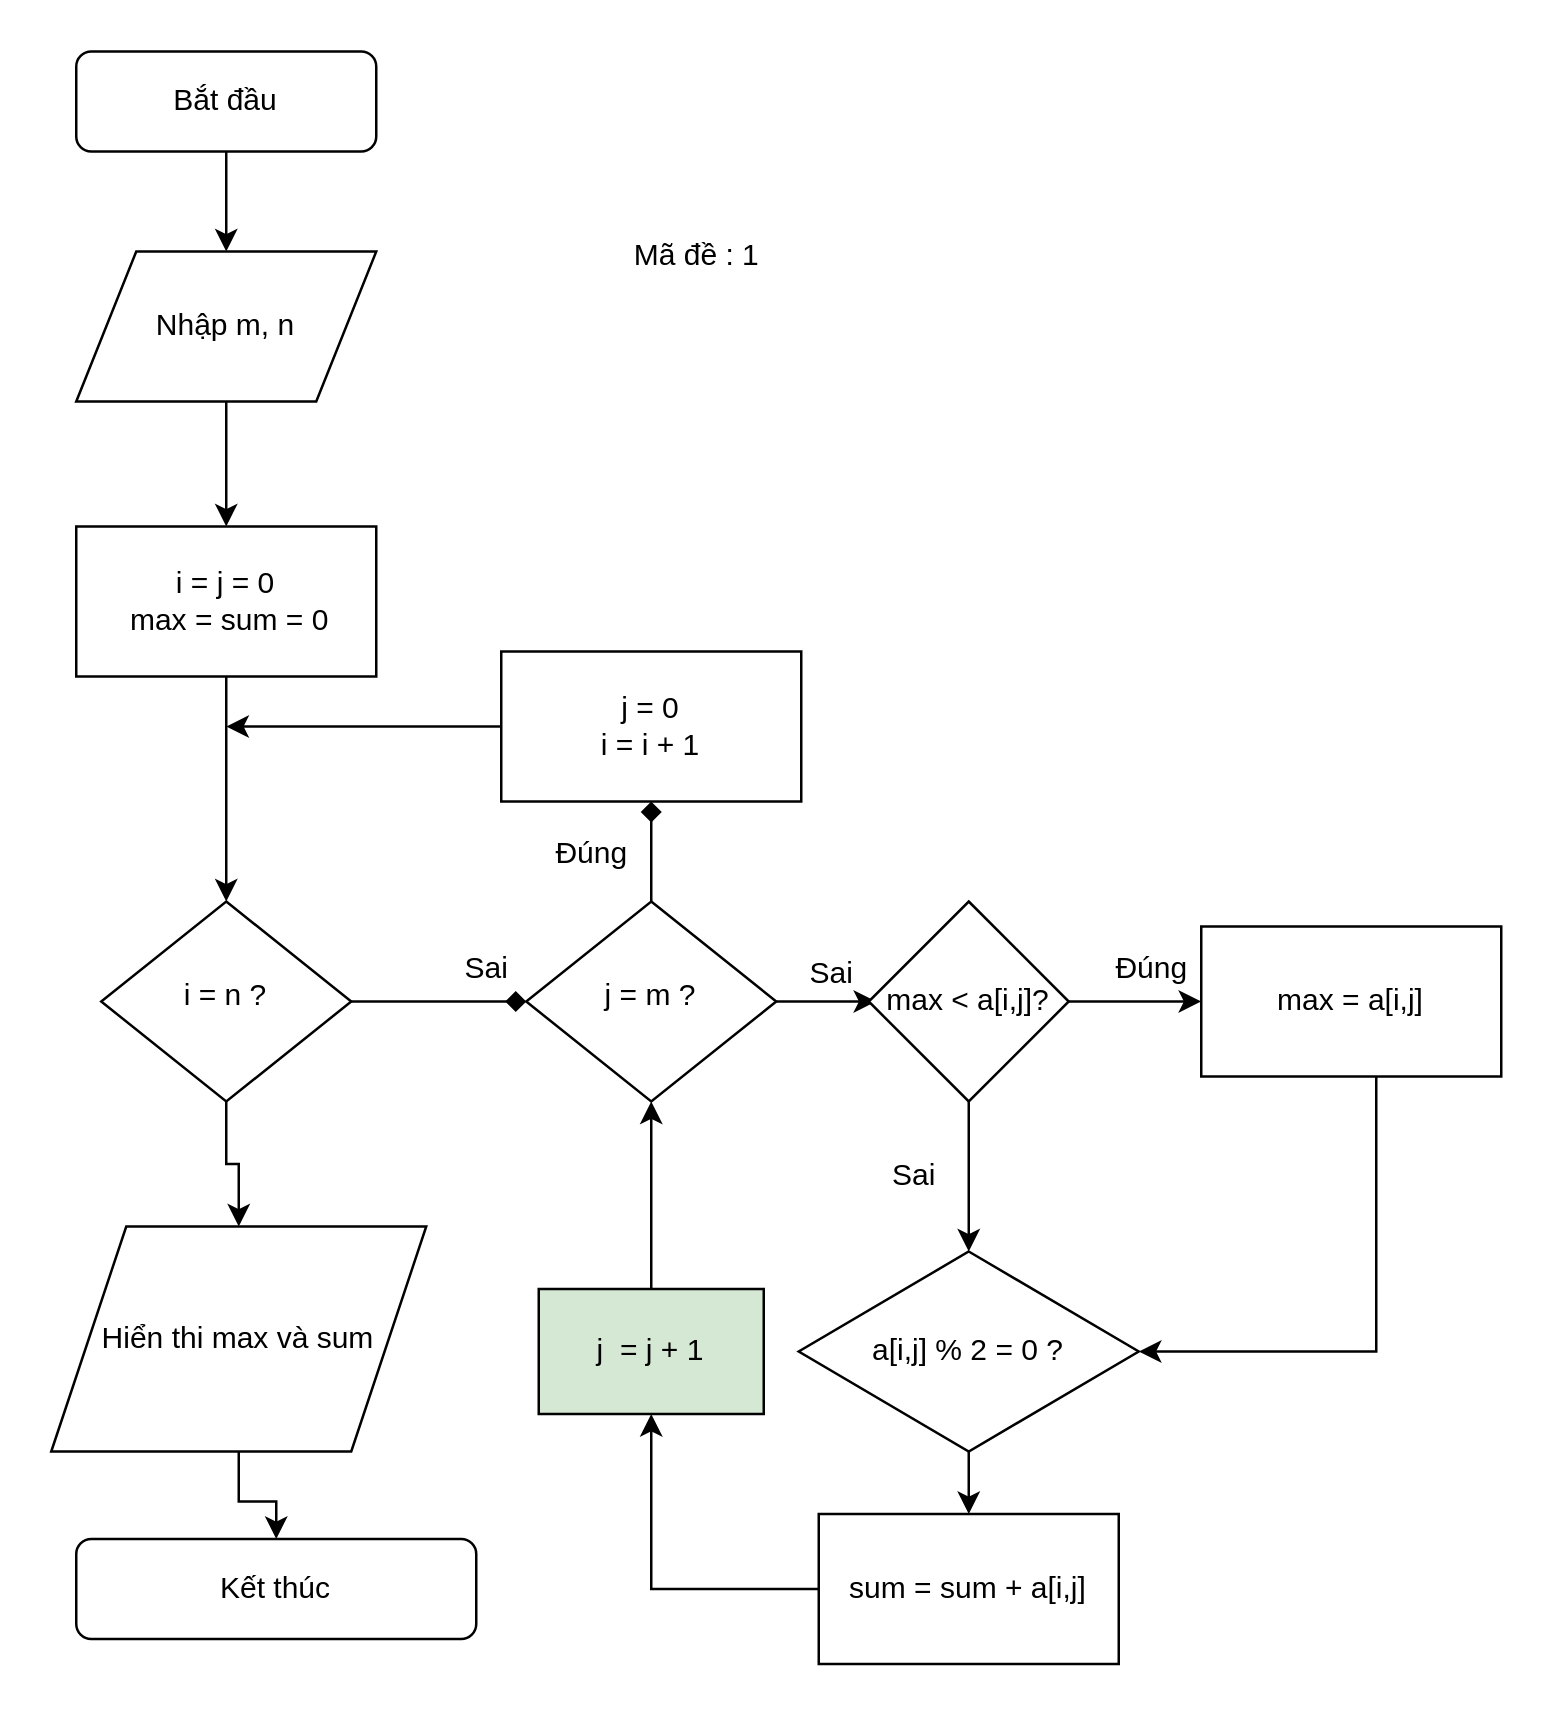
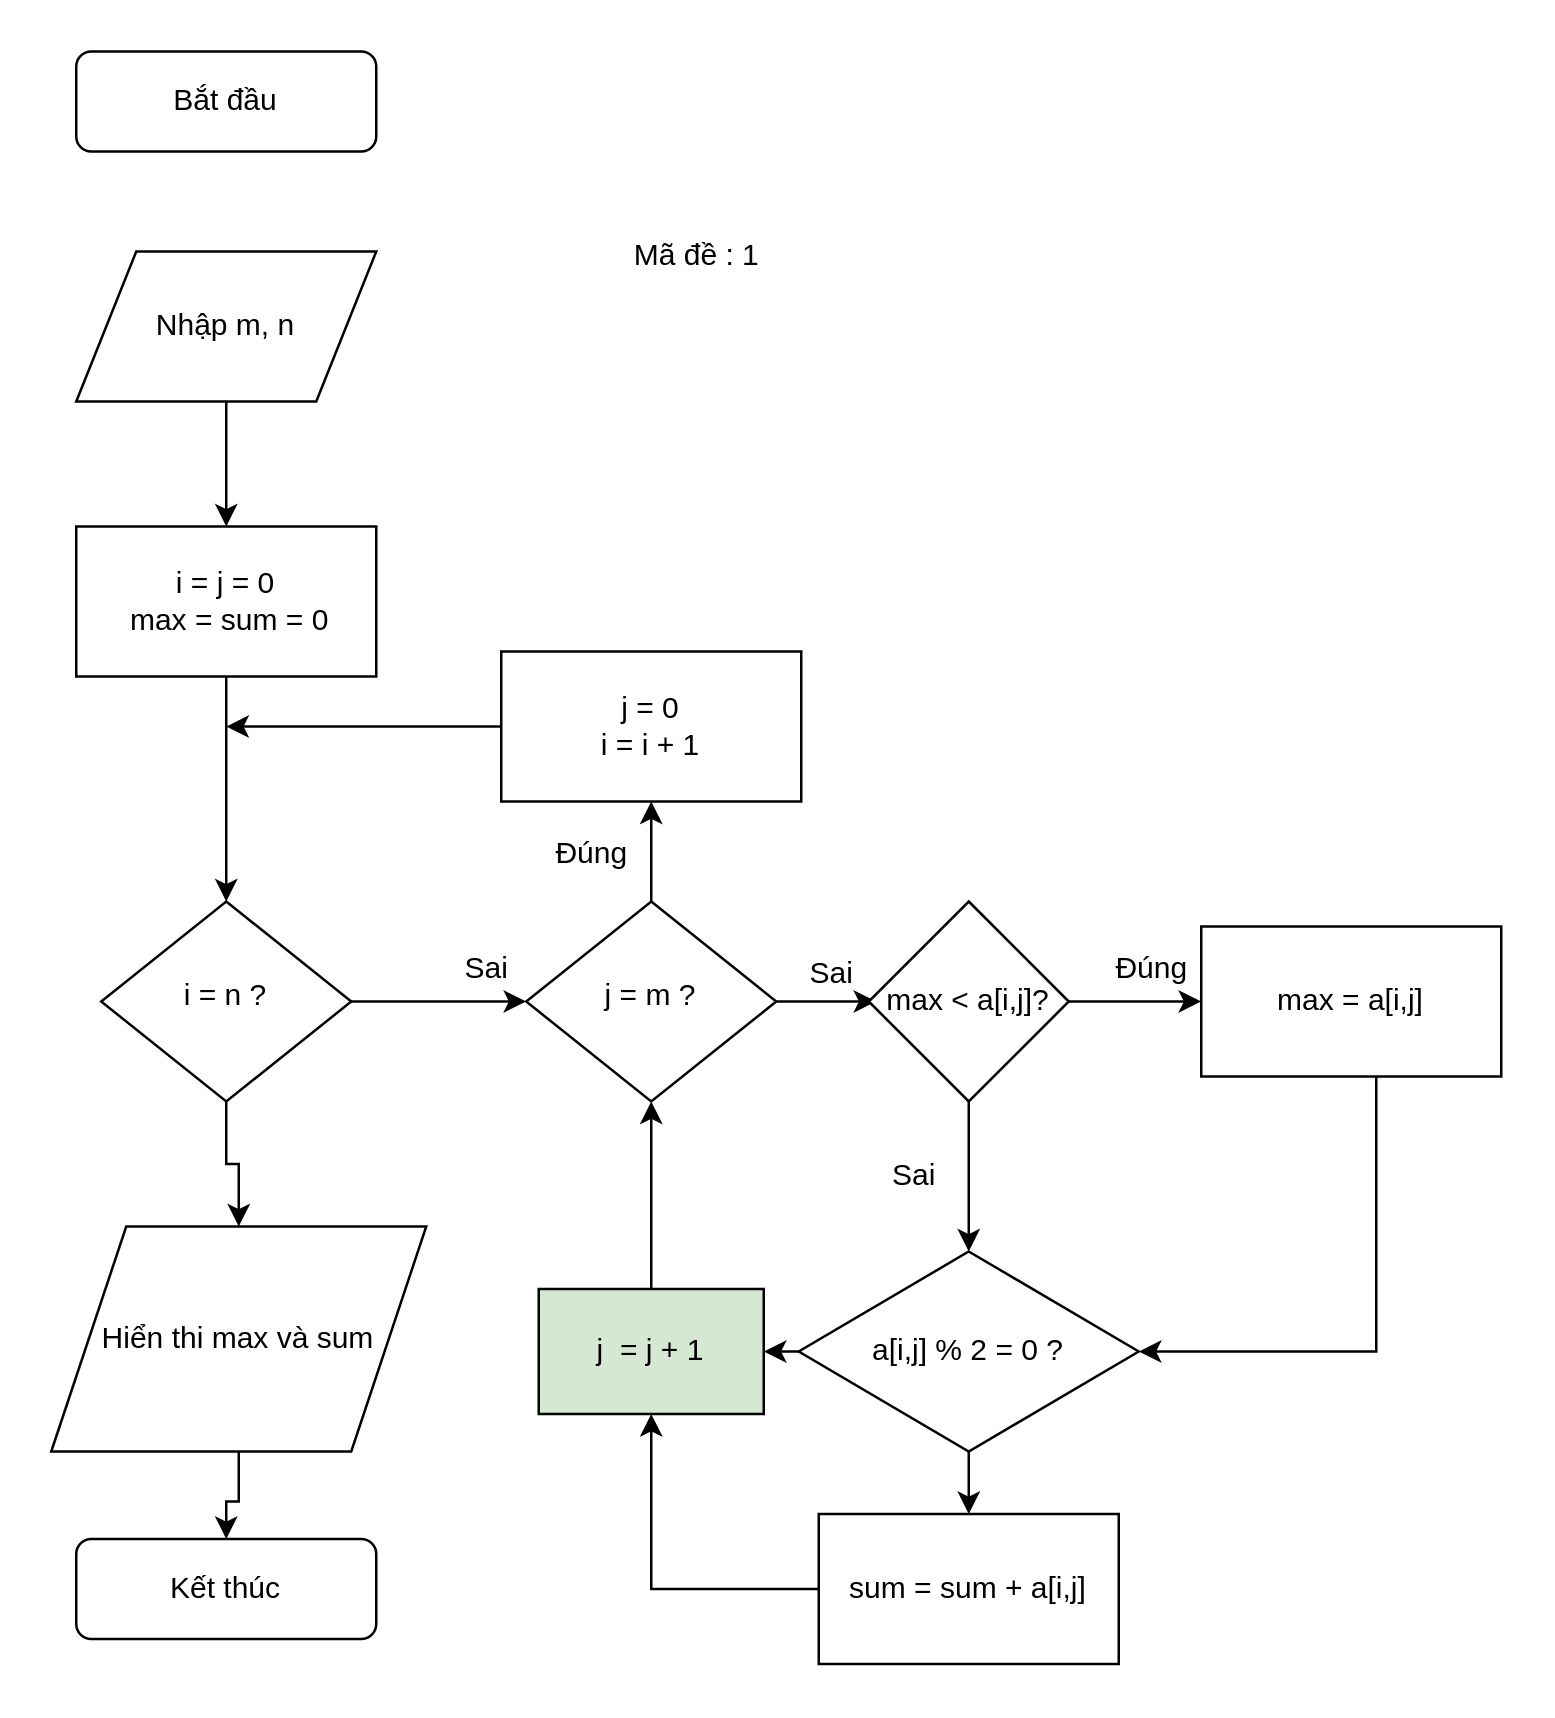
(226, 193) -> none
(651, 822) -> (651, 820)
(506, 1001) -> (507, 1001)
none -> (790, 1351)
(276, 1589) -> (226, 1589)
